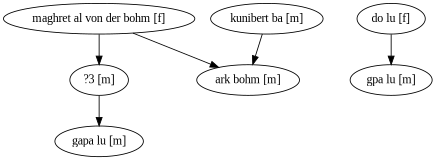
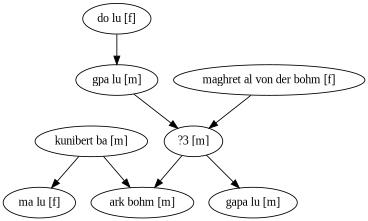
(172, 49) -> (171, 168)
none -> (152, 108)
none -> (39, 203)
